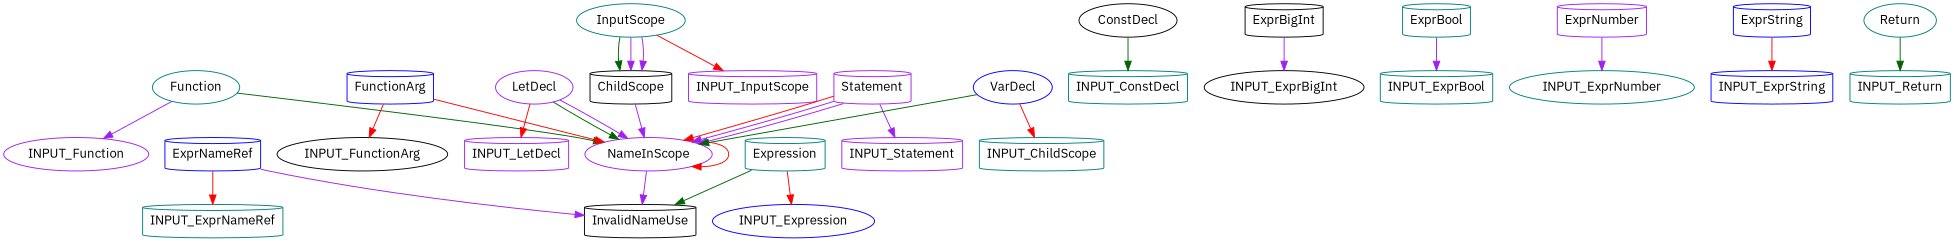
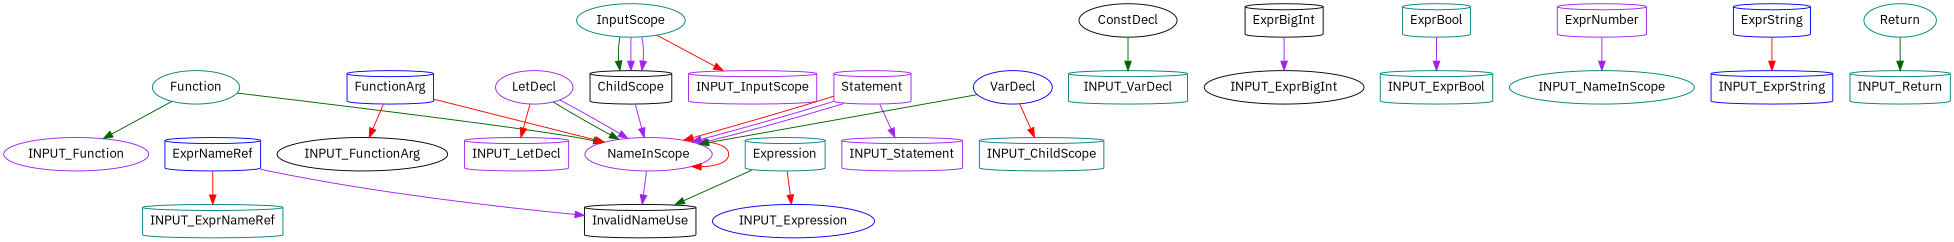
(1128, 87) -> (1128, 87)
(1602, 87) -> (1602, 87)
(142, 118) -> (142, 118)
